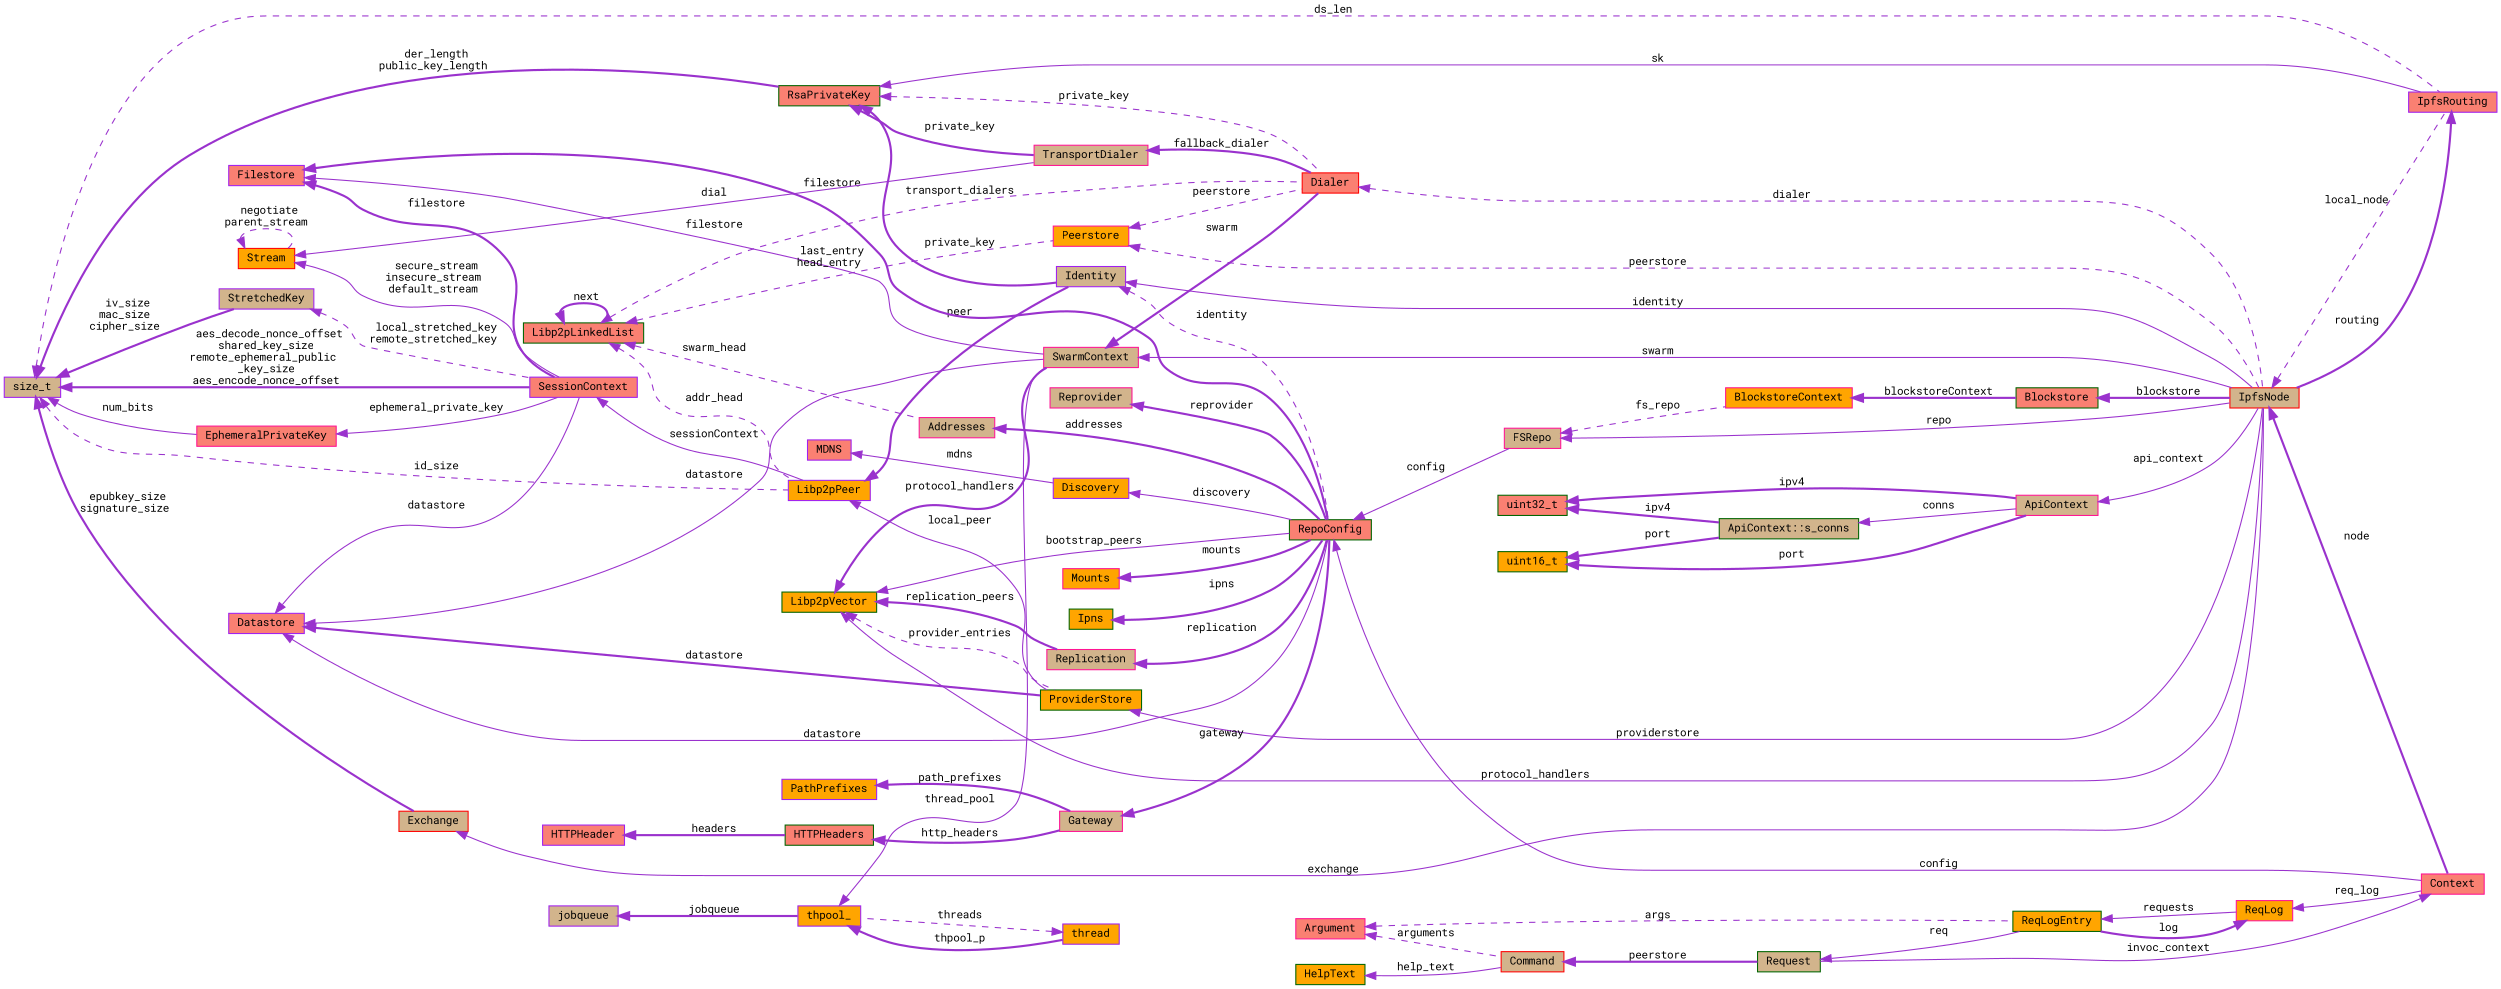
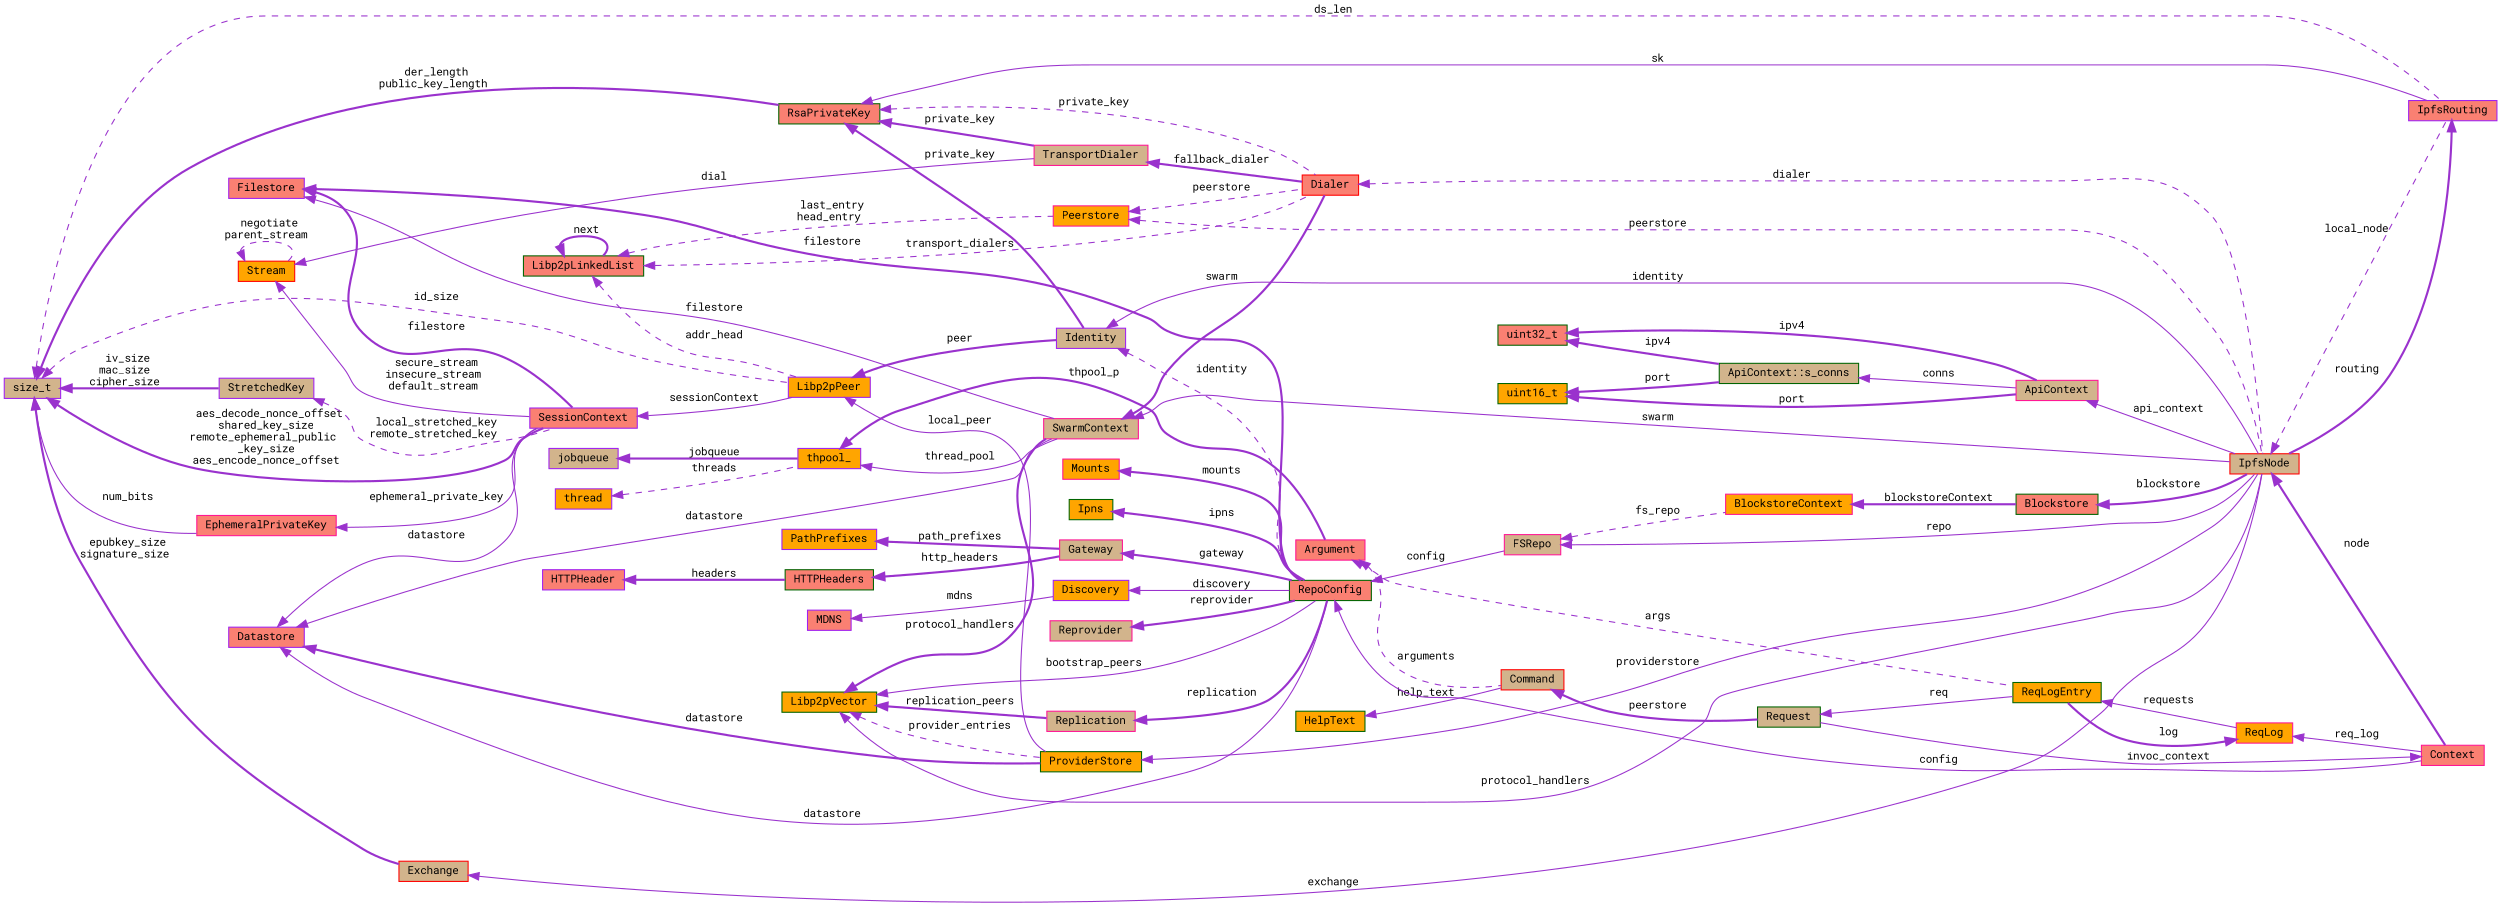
(957, 428) -> none
(960, 950) -> (1111, 392)
